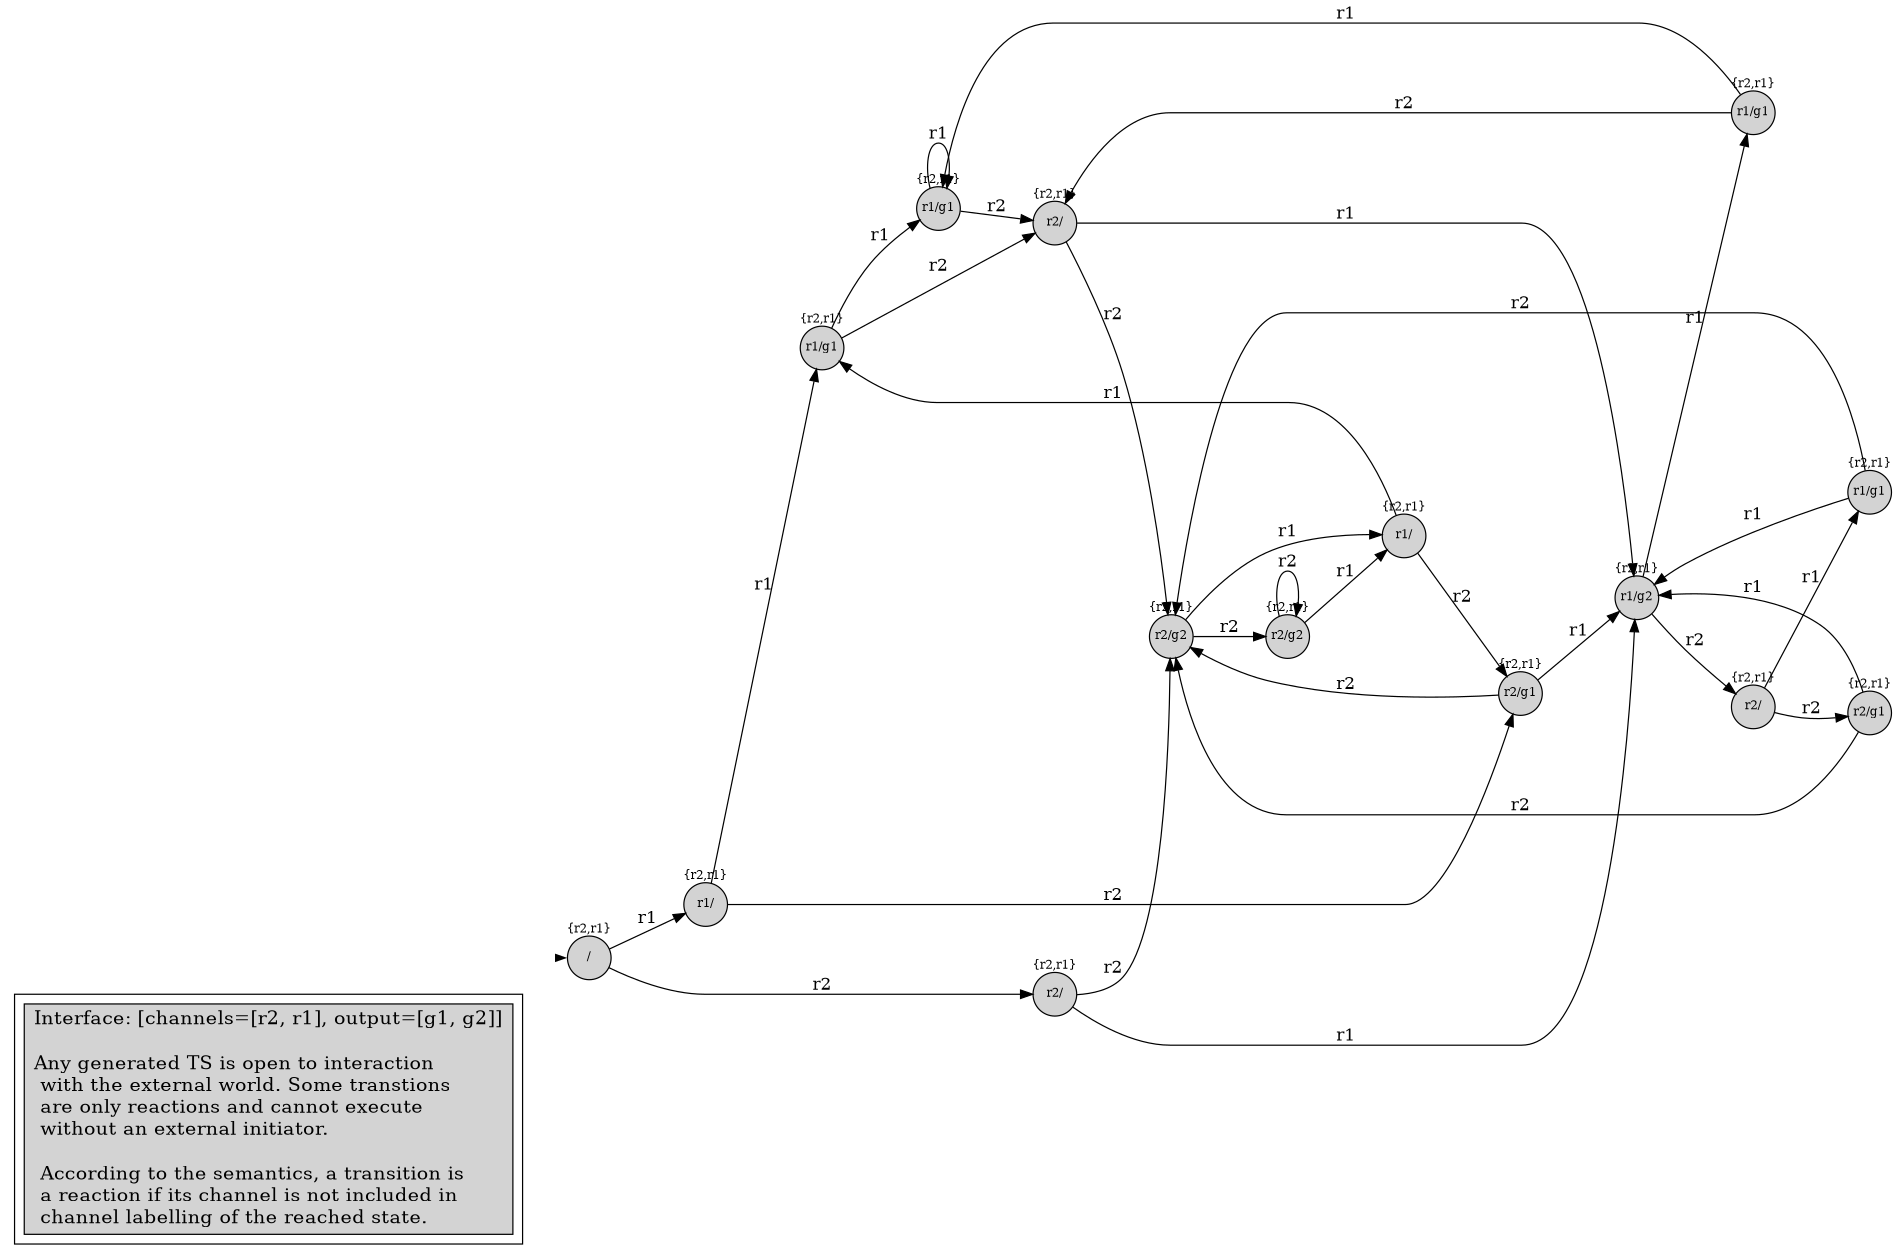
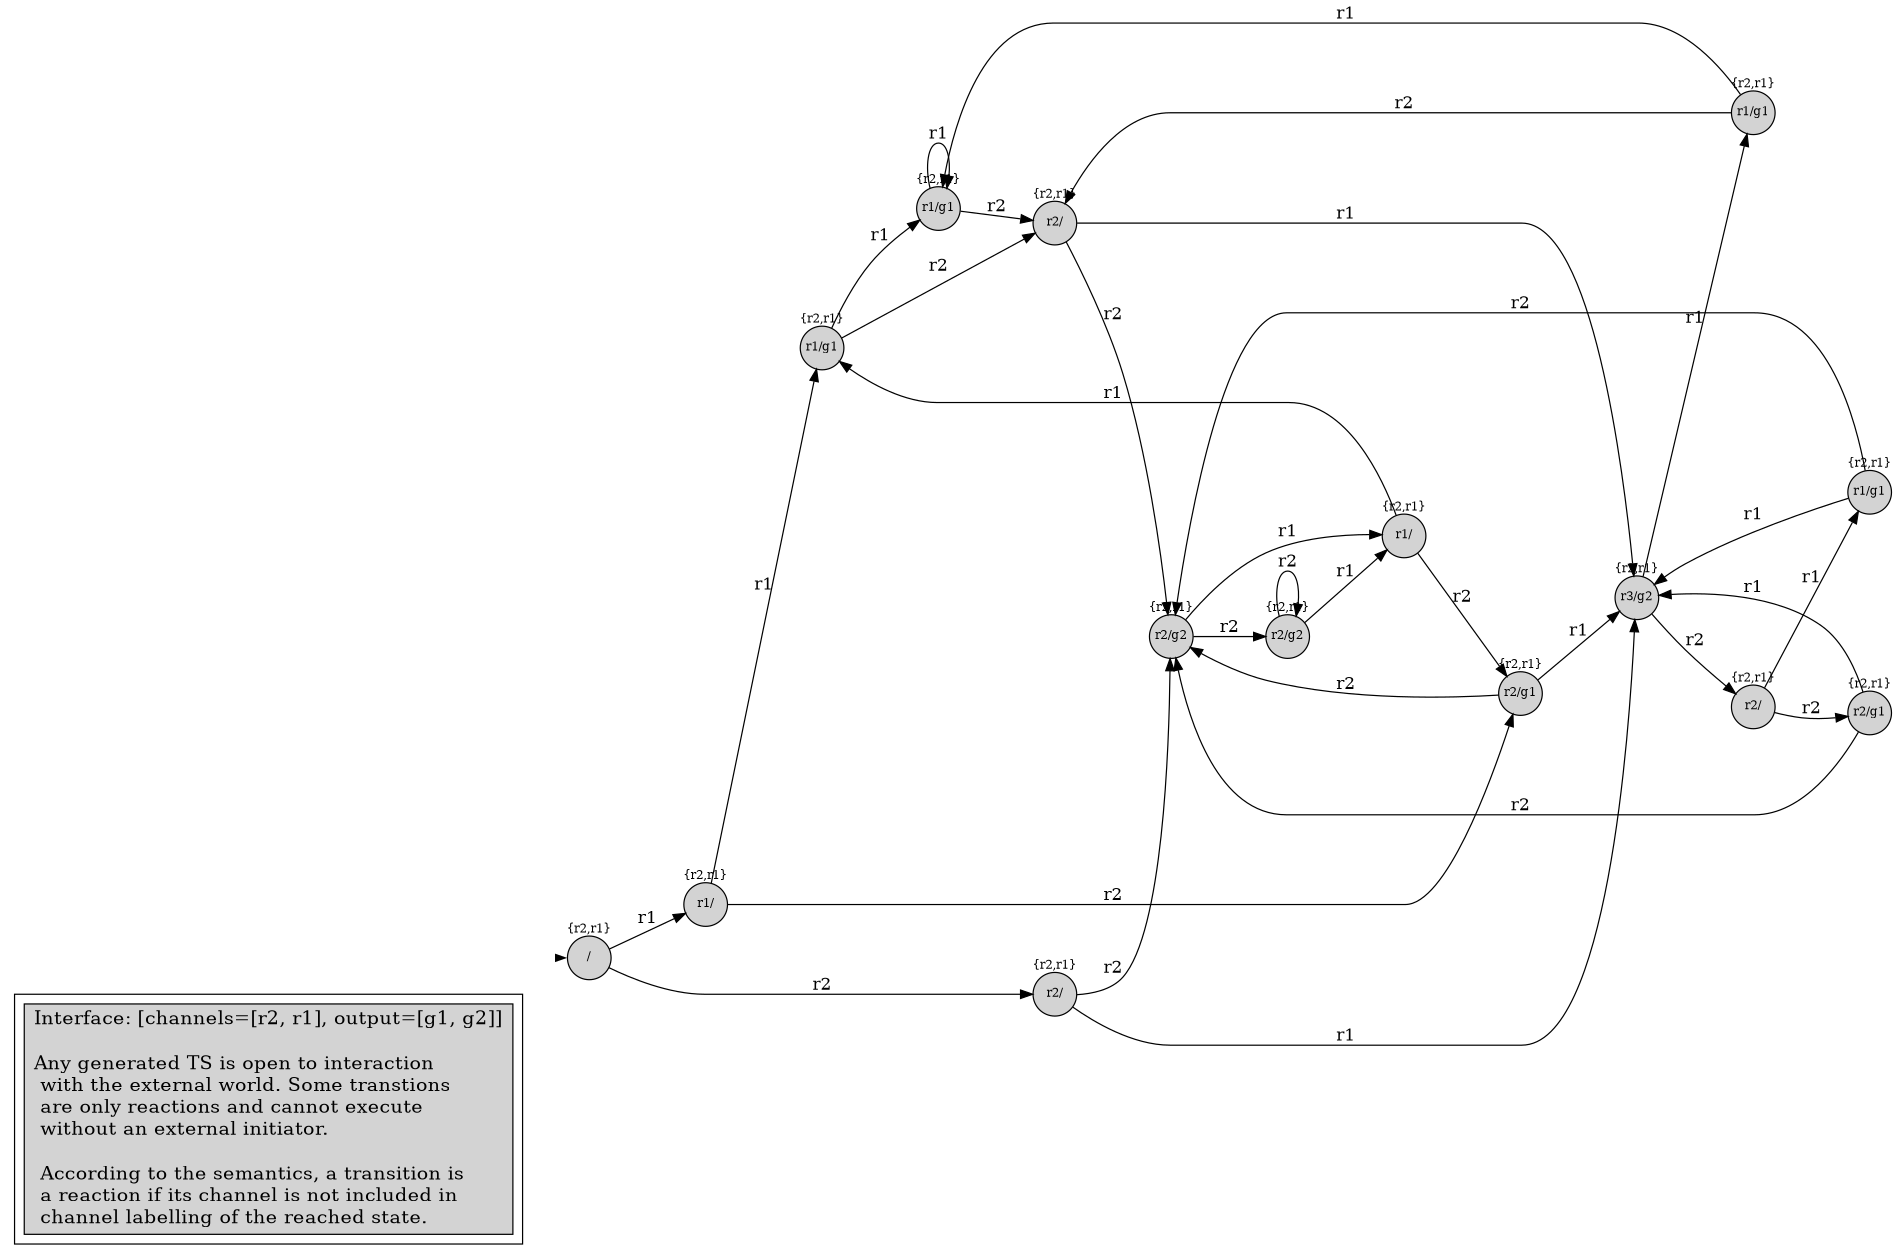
(1637, 598) -> (1637, 598)
